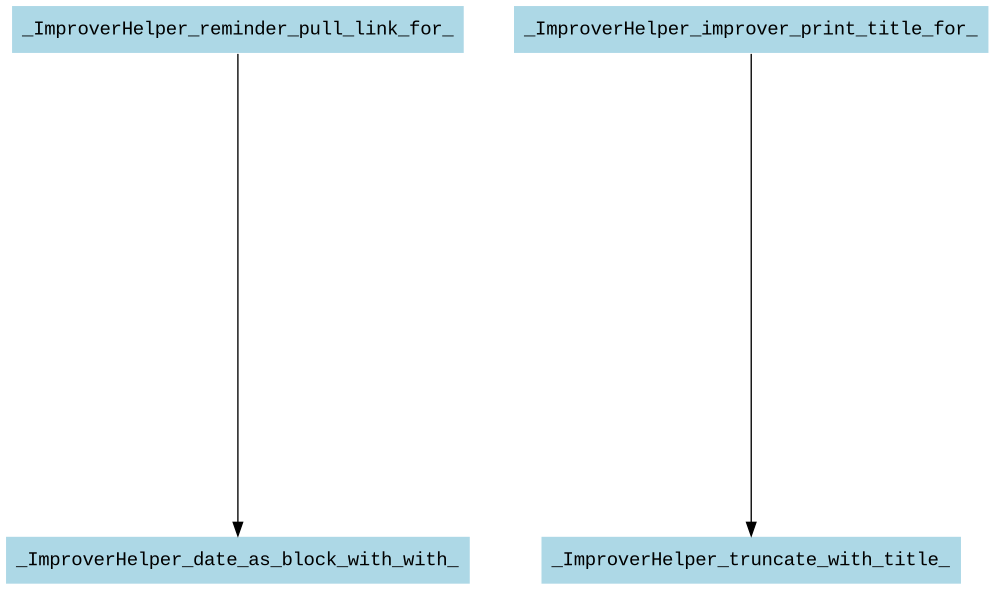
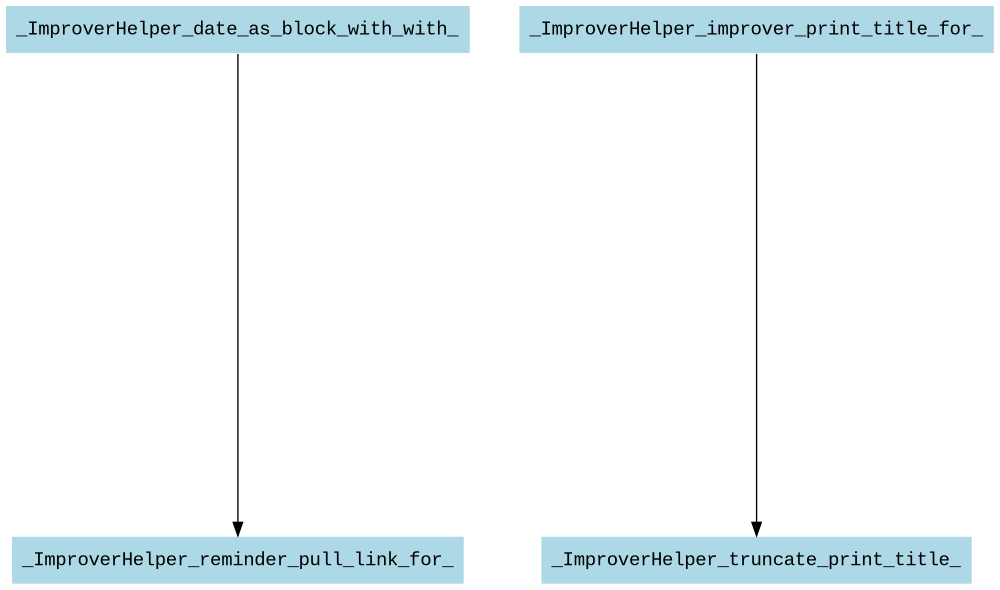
(238, 288) -> (238, 288)
(751, 560) -> (757, 560)
